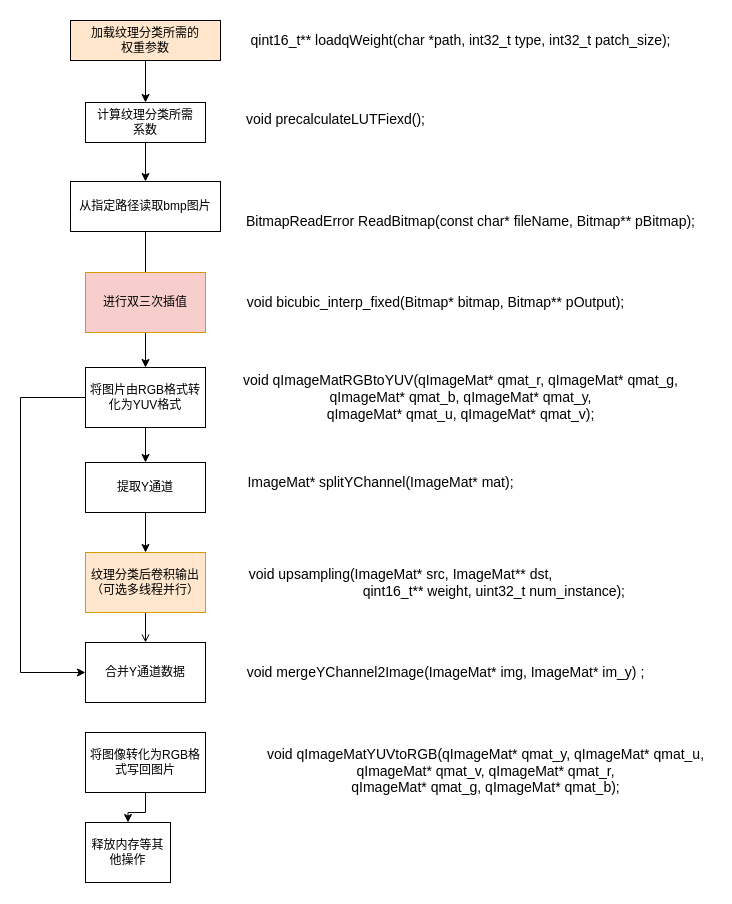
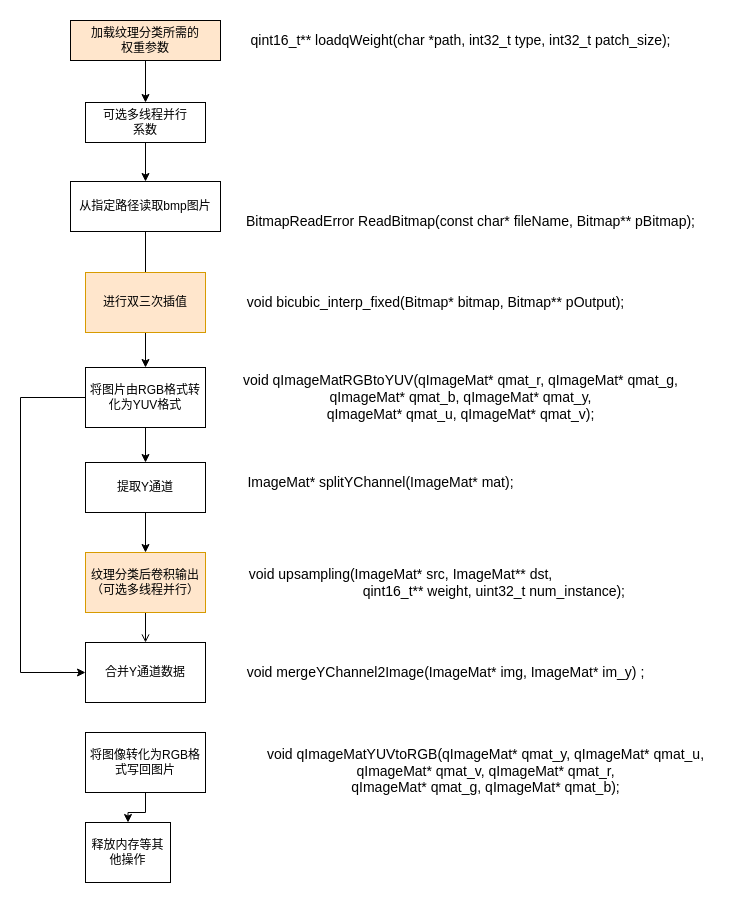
(146, 123) -> (146, 123)
(336, 128) -> none
(146, 303) -> (146, 303)
